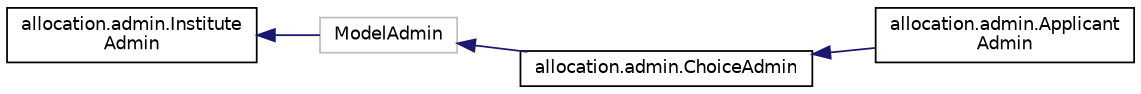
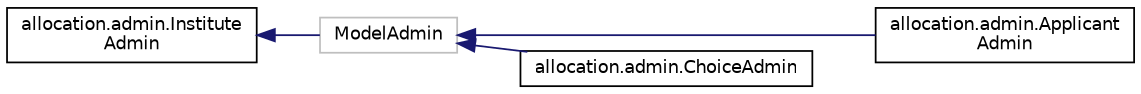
(853, 50) -> (676, 35)
